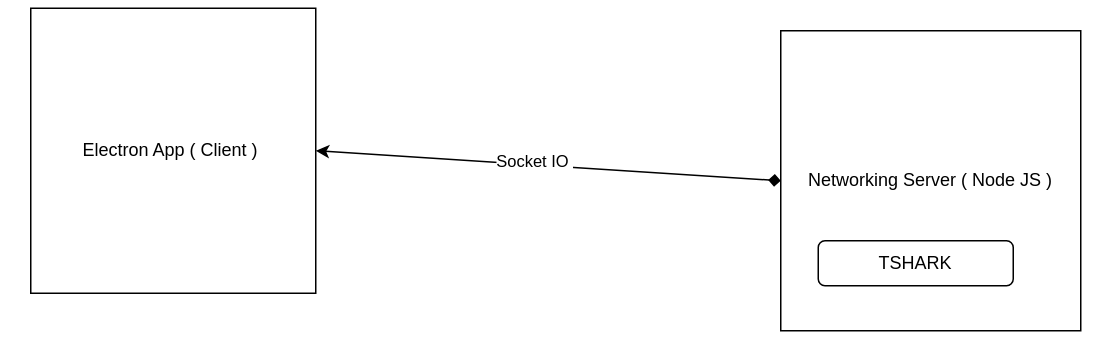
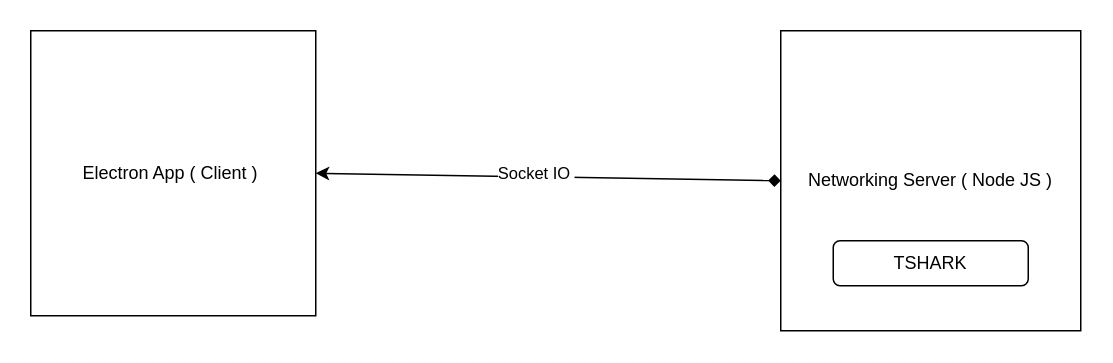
(173, 151) -> (173, 173)
(916, 263) -> (931, 263)
